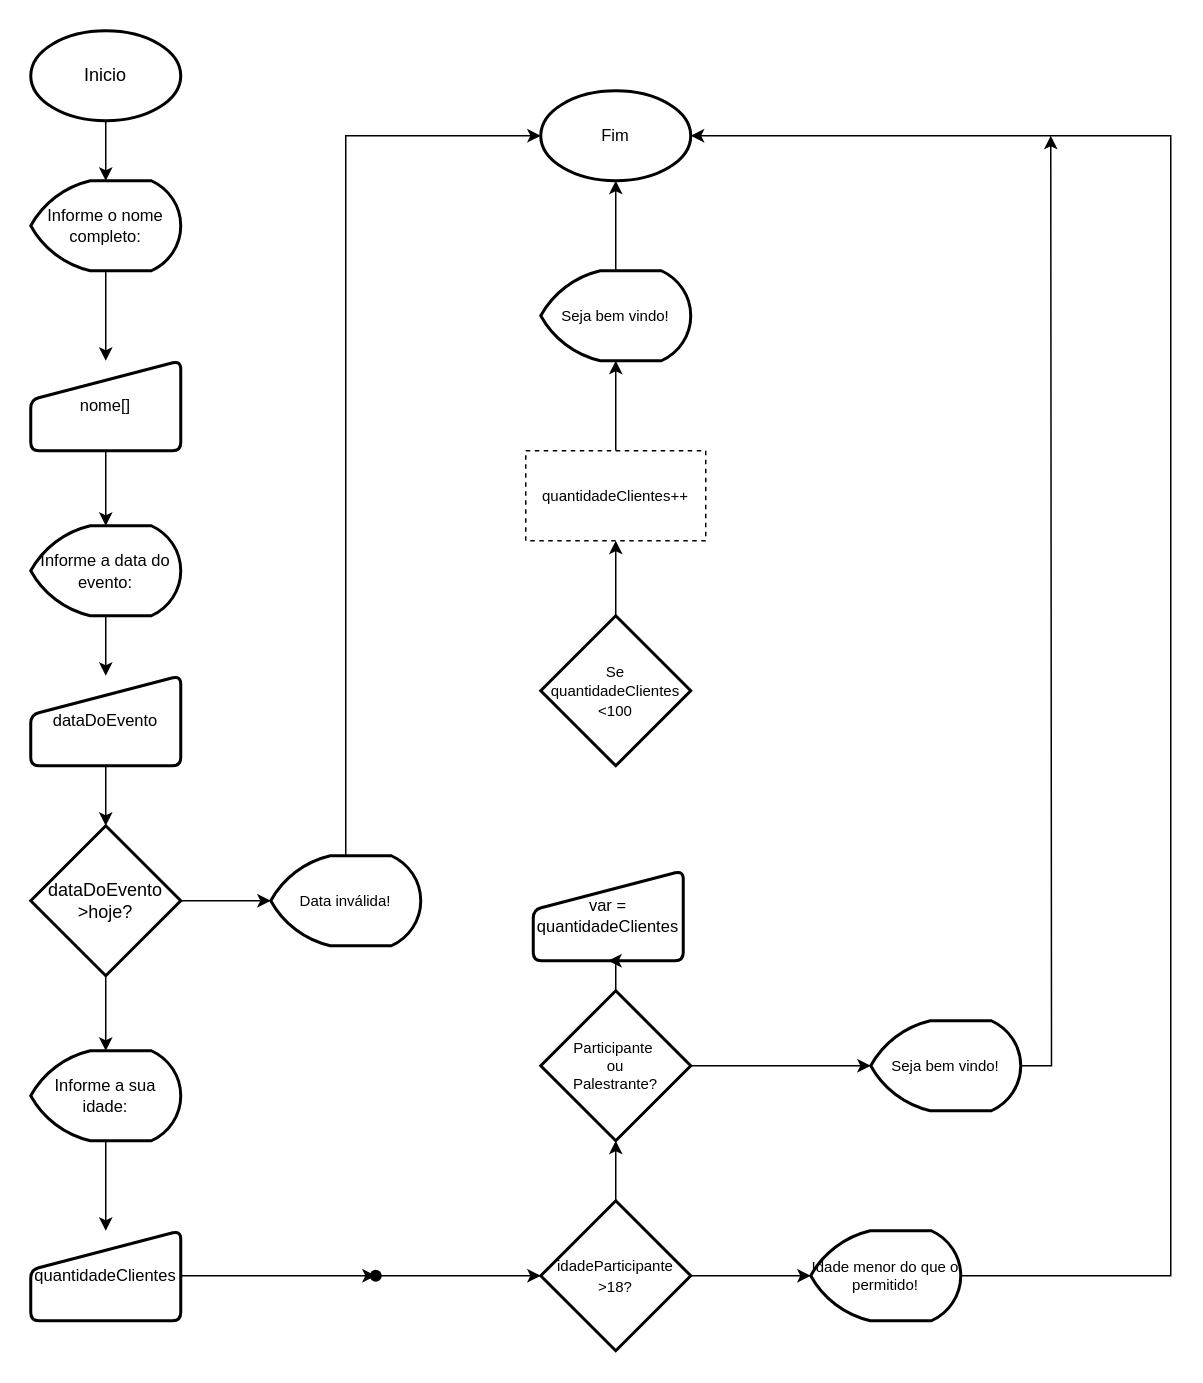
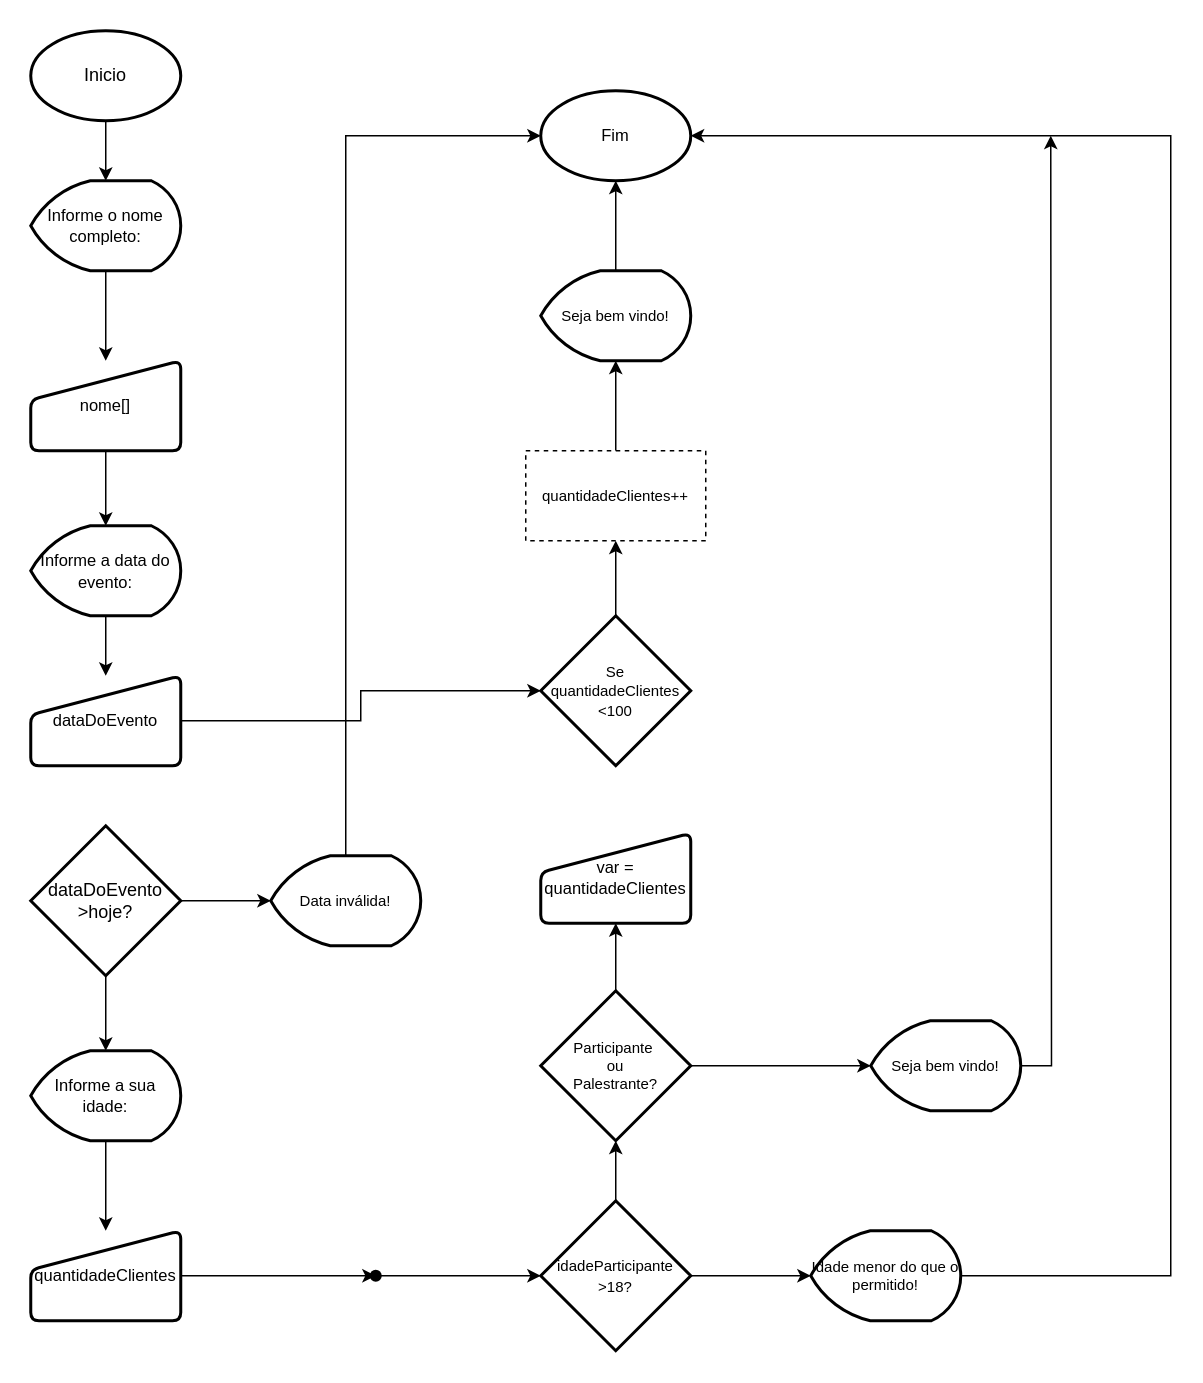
(106, 791) -> (361, 711)
(608, 916) -> (616, 878)
